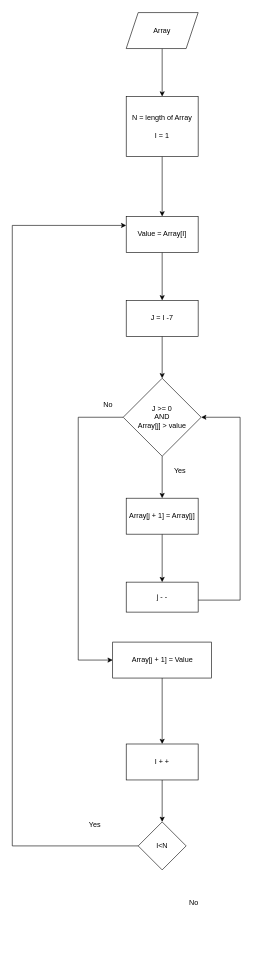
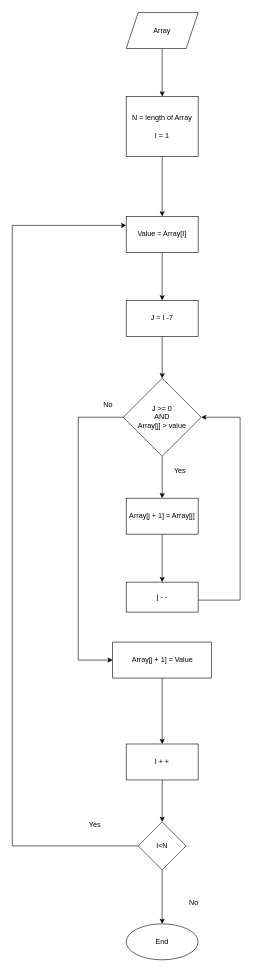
none -> (162, 918)
none -> (162, 942)
